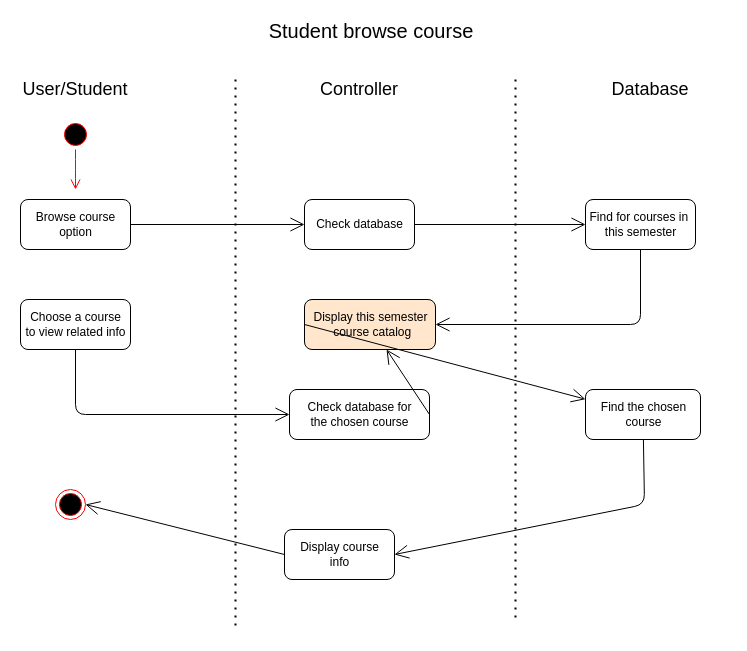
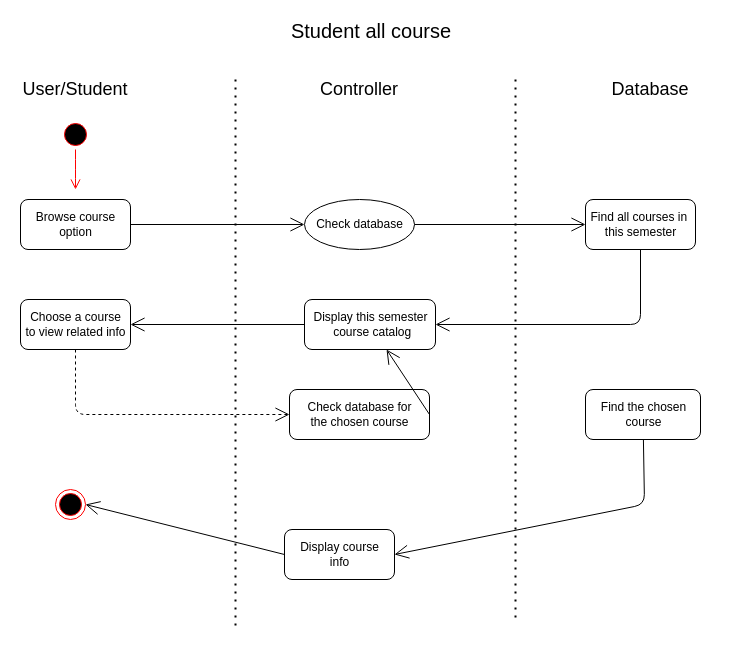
(372, 31) -> (372, 31)
(360, 225) -> (360, 225)
(641, 225) -> (641, 225)
(370, 325) -> (370, 325)
(444, 362) -> (219, 325)
(153, 415) -> (153, 415)
